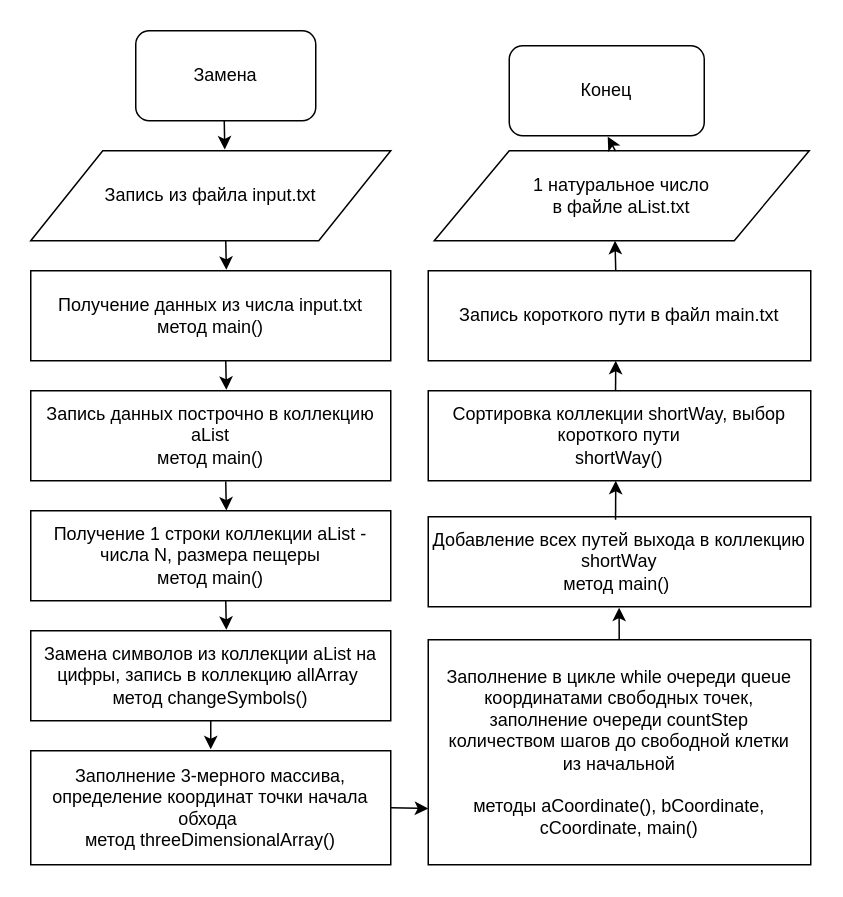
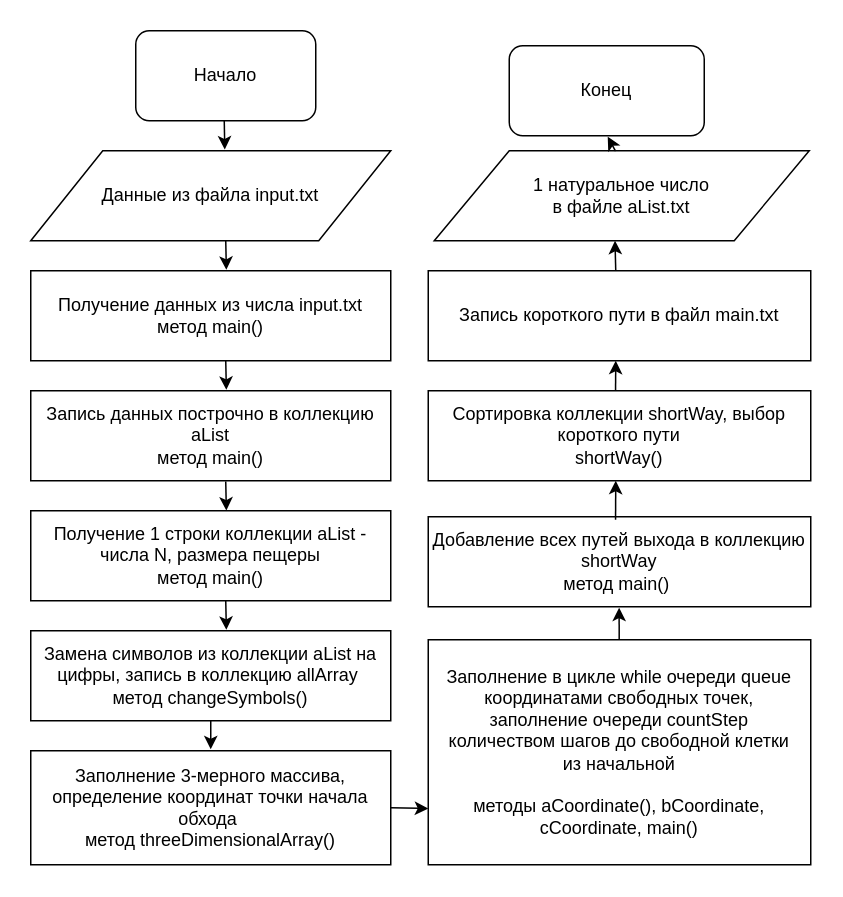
(226, 76) -> (226, 76)
(211, 196) -> (211, 196)
